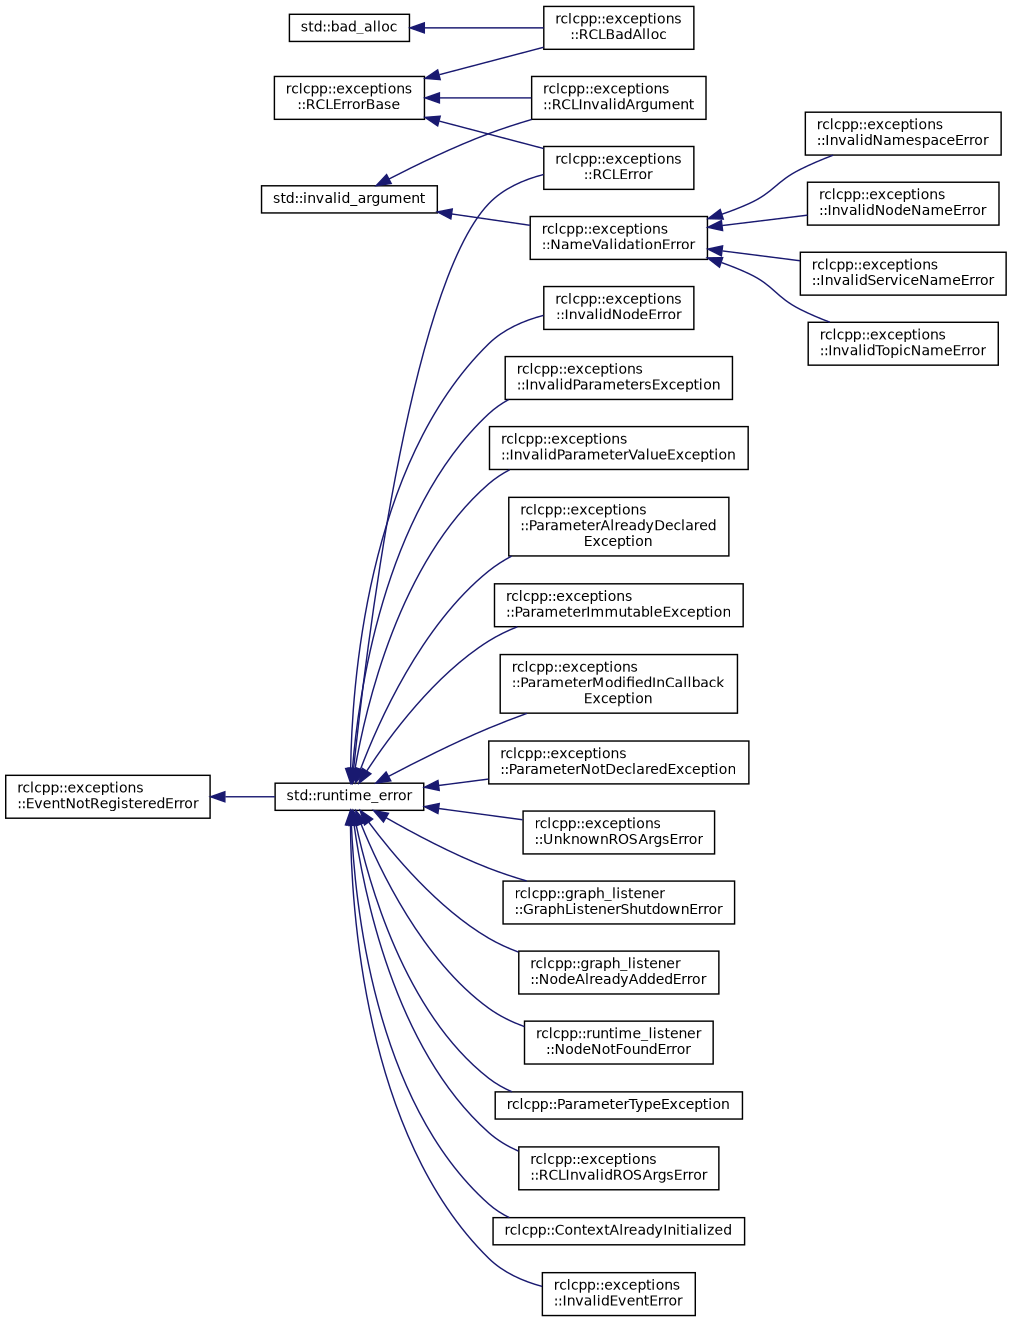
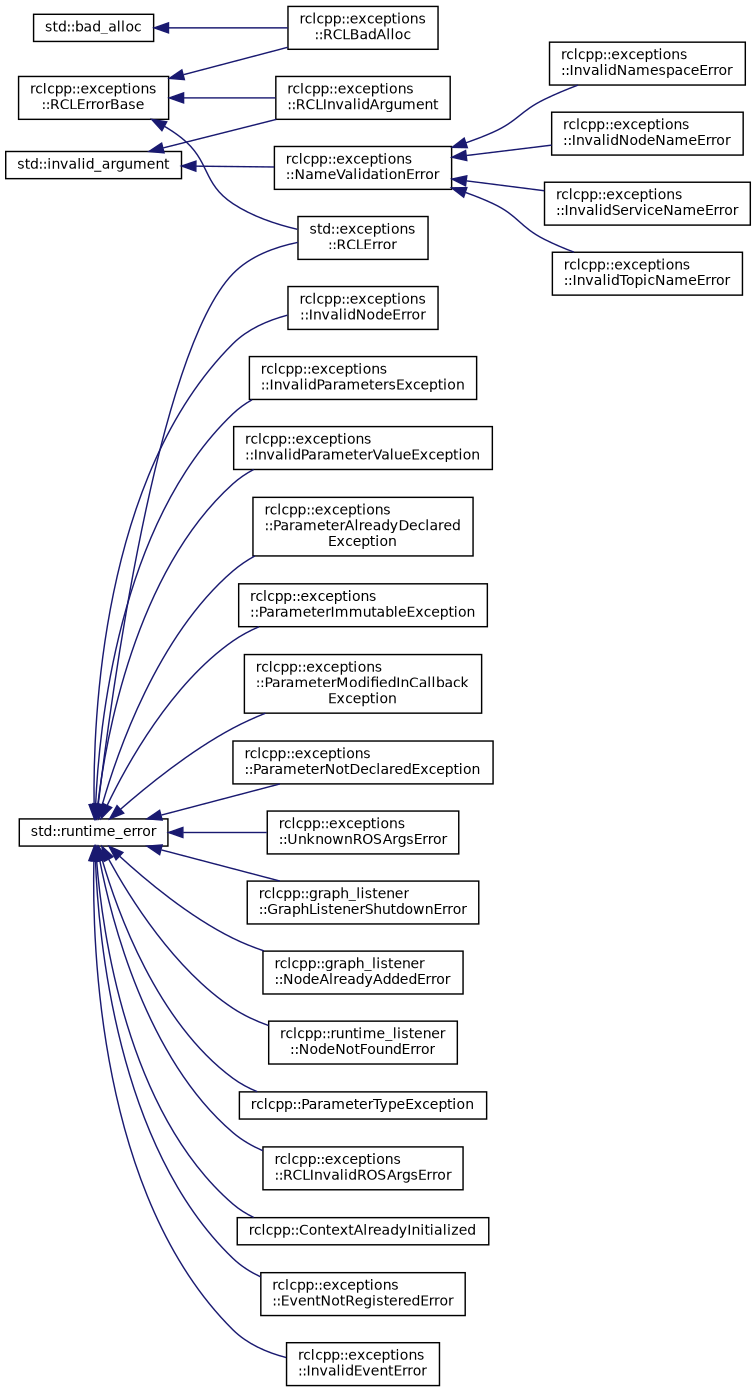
(619, 168) -> (363, 238)
(250, 797) -> (134, 1088)
